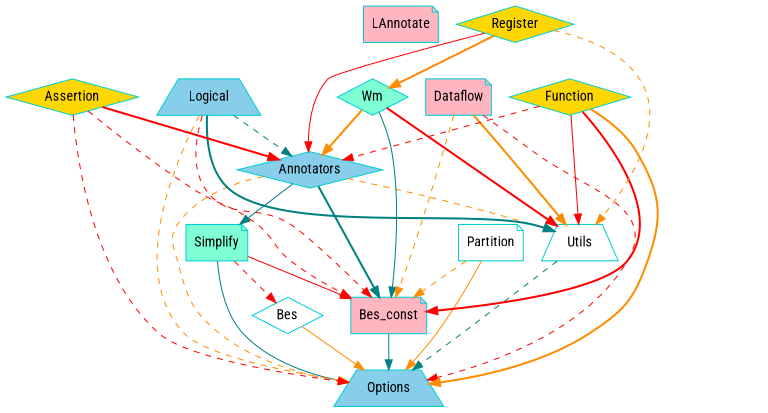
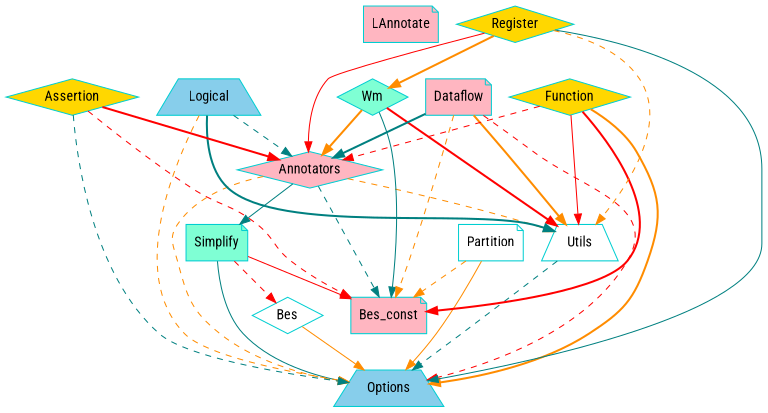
none -> (380, 135)
(310, 170) -> (310, 170)
(270, 215) -> none
(346, 237) -> (346, 237)
(141, 314) -> (141, 314)
(389, 347) -> (758, 253)
